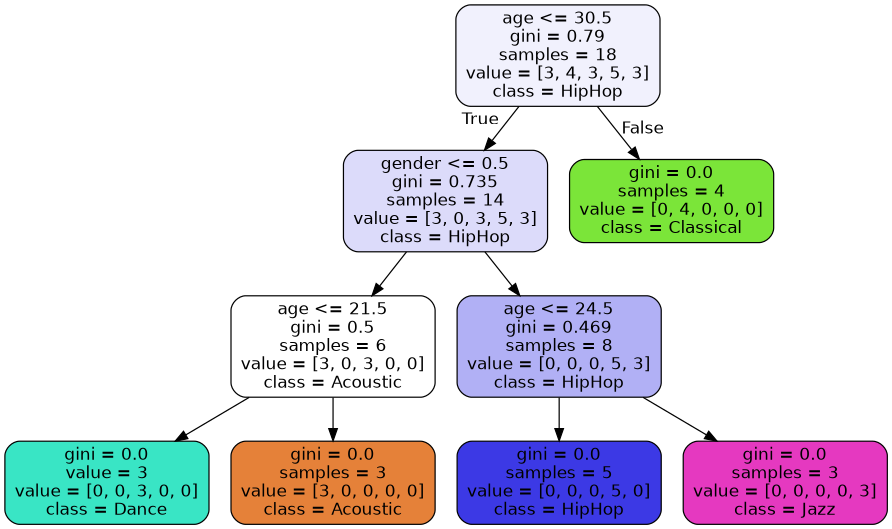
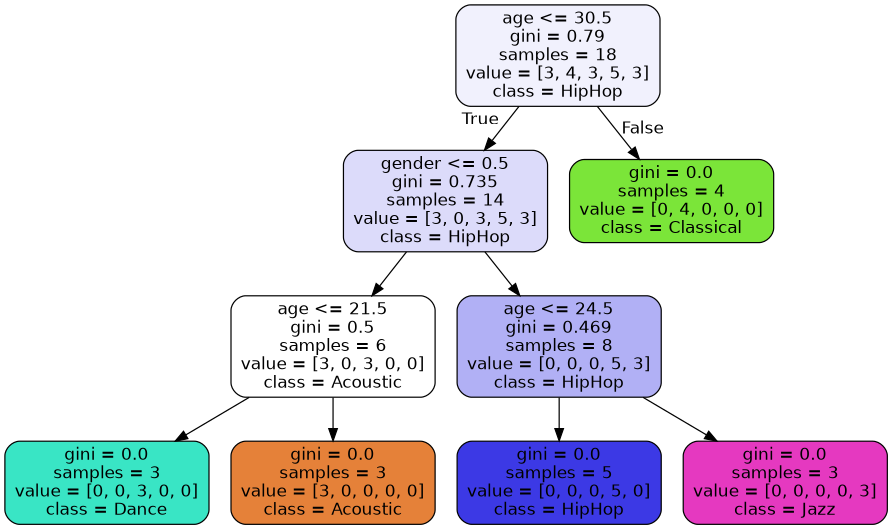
(107, 483) -> (107, 483)
